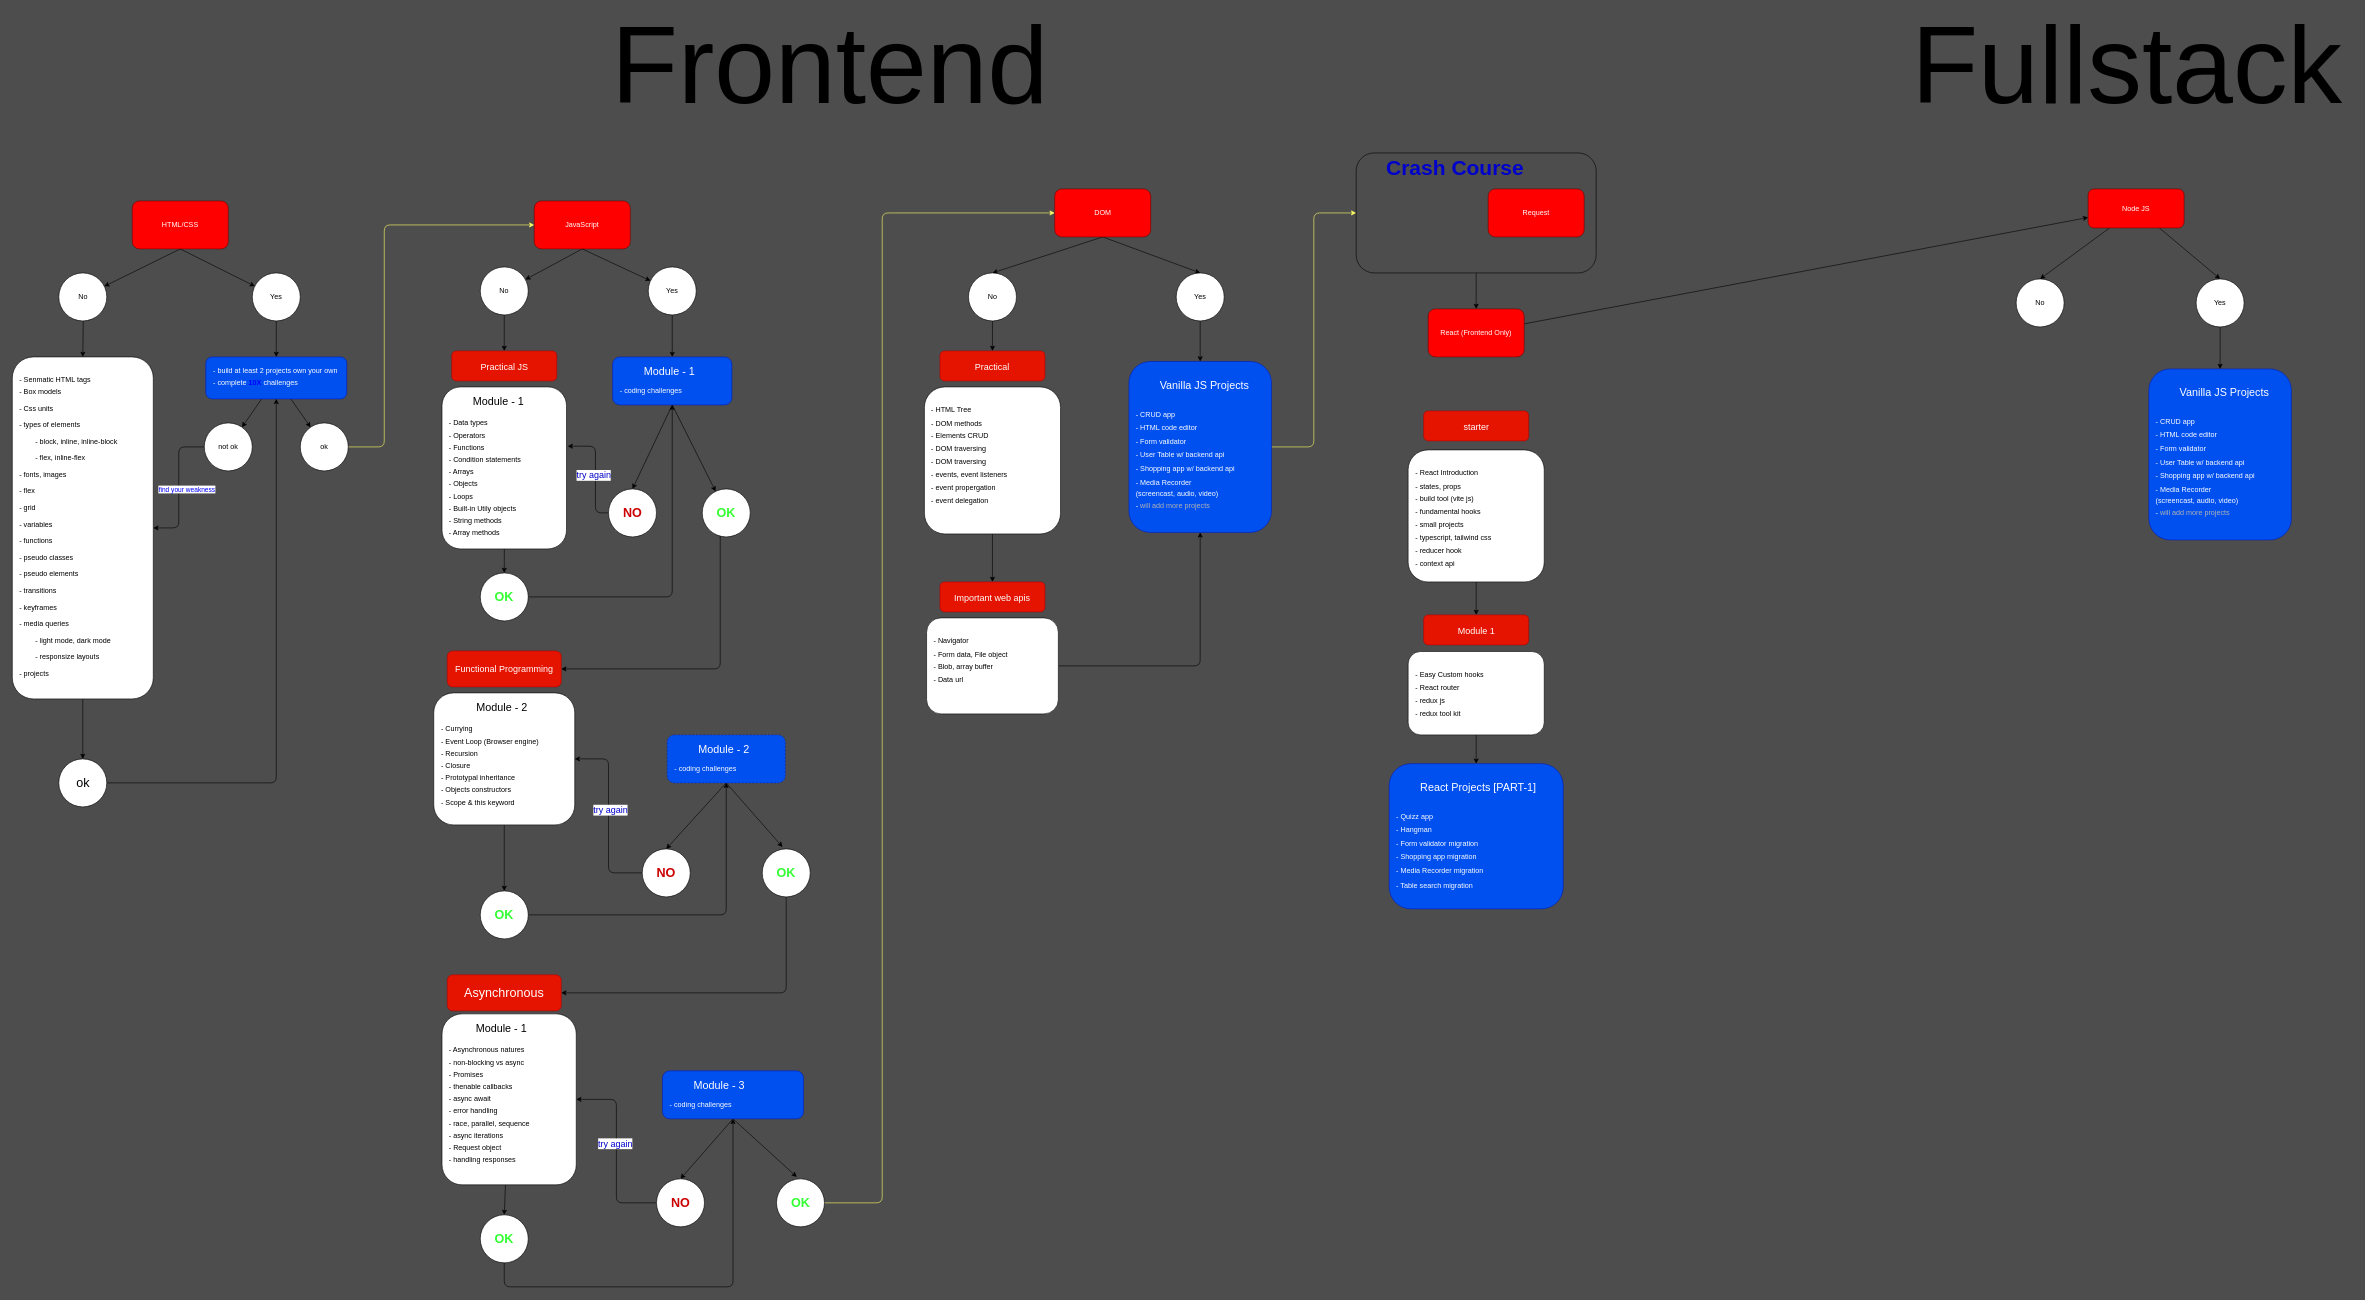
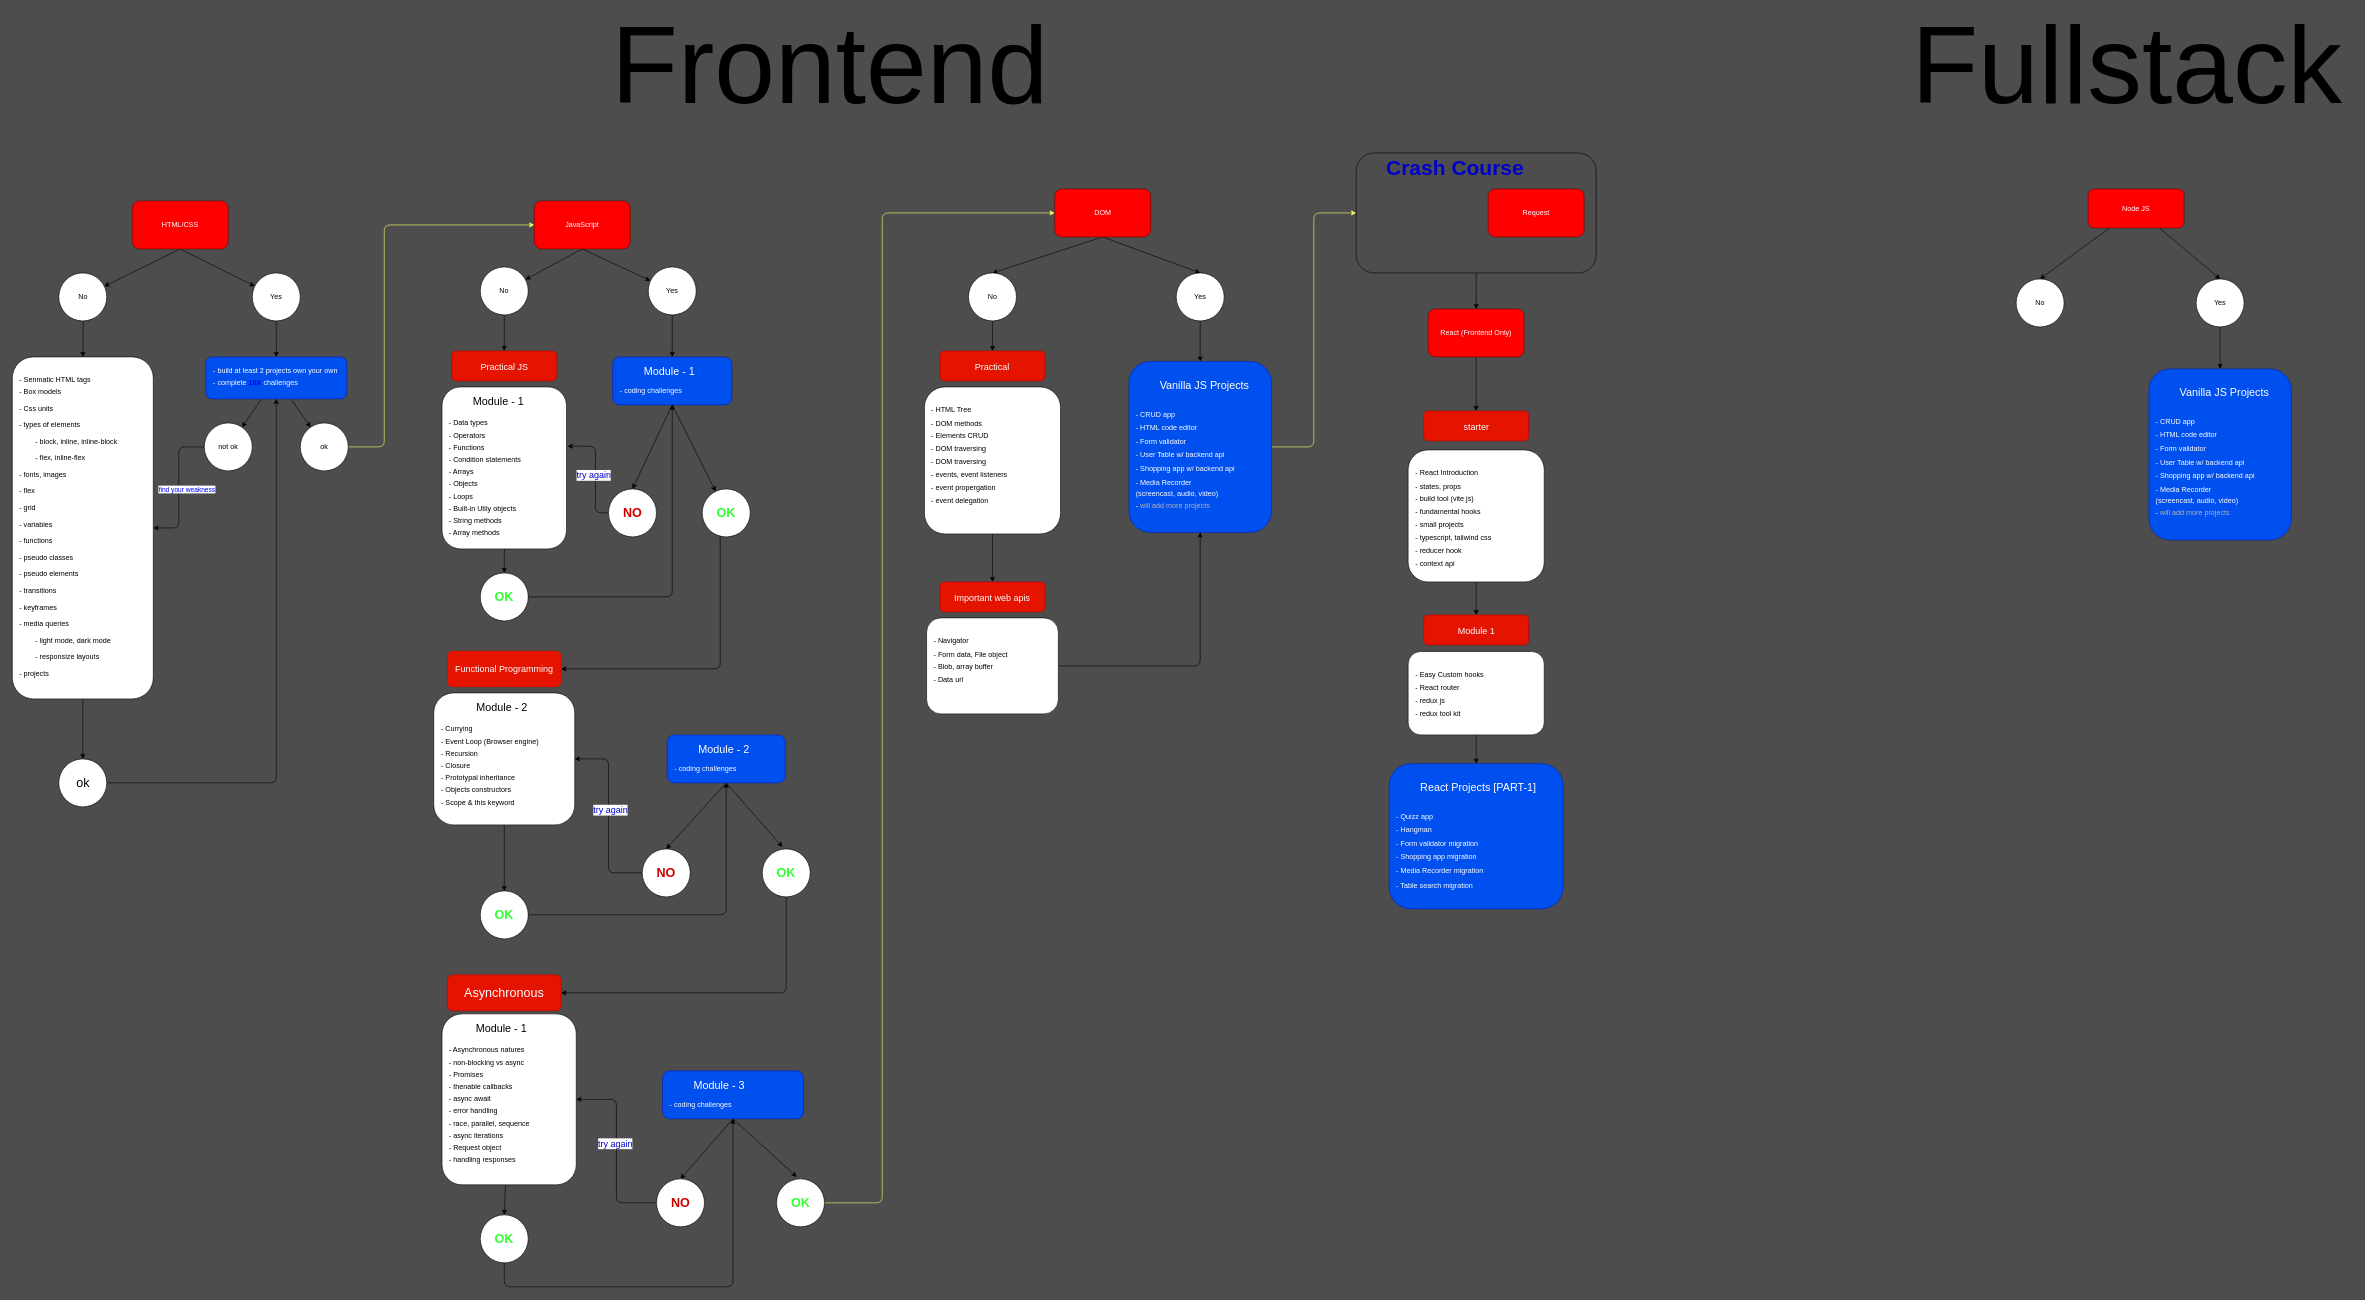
(1804, 271) -> (1476, 405)
(504, 669) -> (504, 669)
(726, 759) -> (726, 759)
